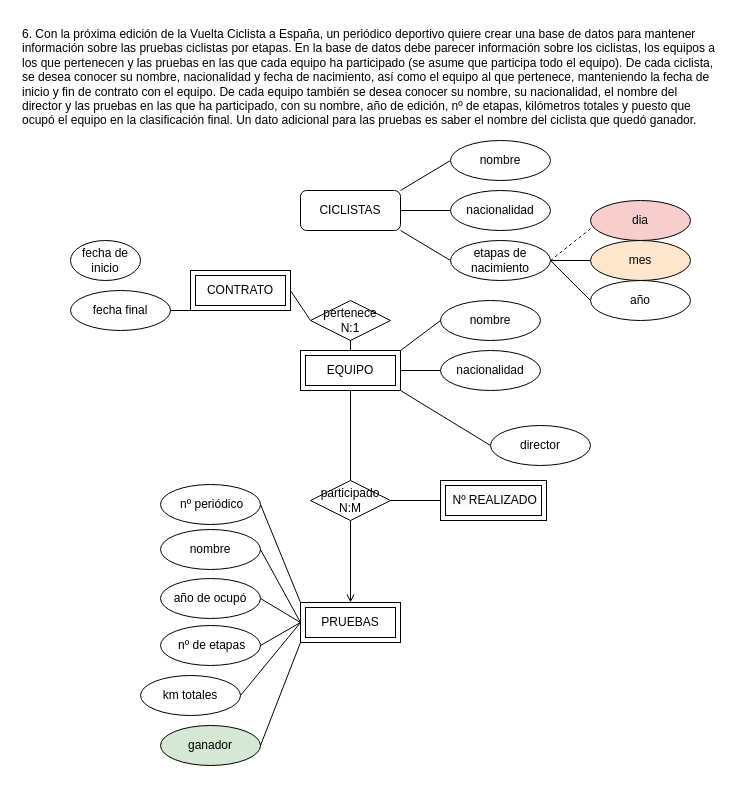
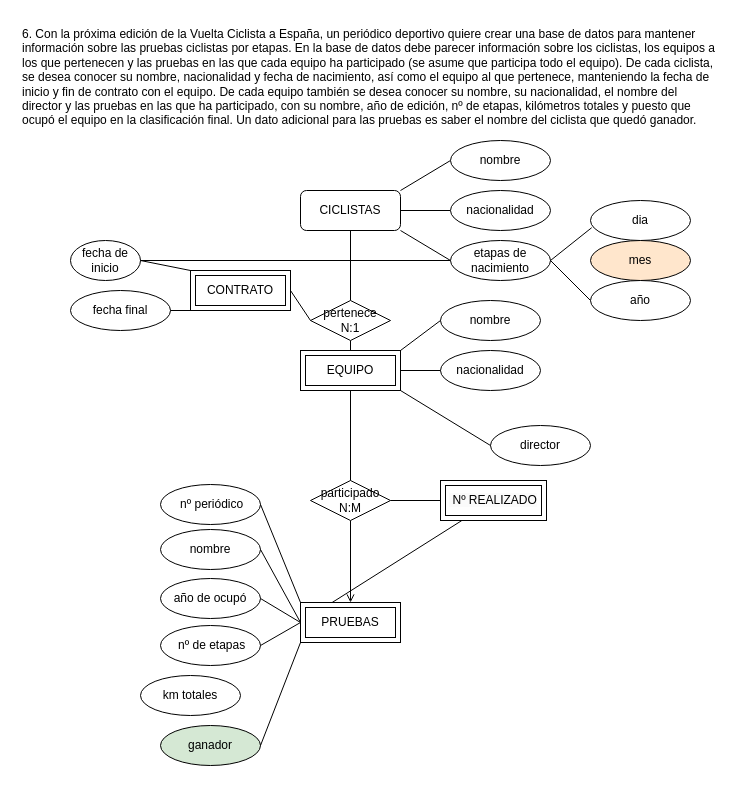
(641, 221) -> (641, 221)
(573, 243) -> (573, 243)
(572, 261) -> (297, 261)
none -> (169, 266)
none -> (351, 266)
(270, 660) -> (396, 562)
